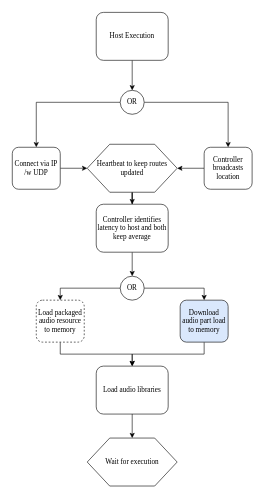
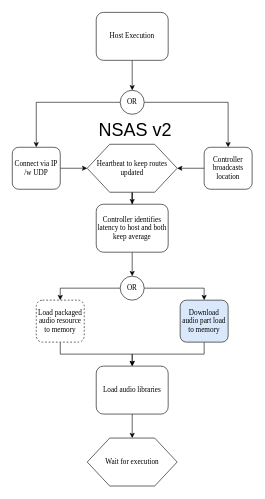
none -> (135, 129)
